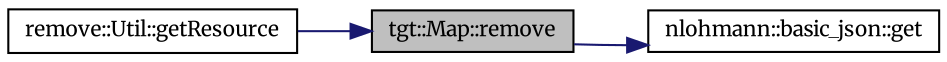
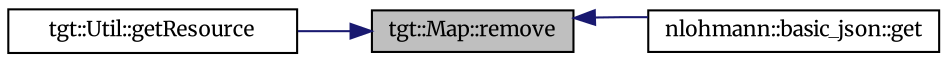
(153, 31) -> (153, 31)
(600, 45) -> (622, 17)
